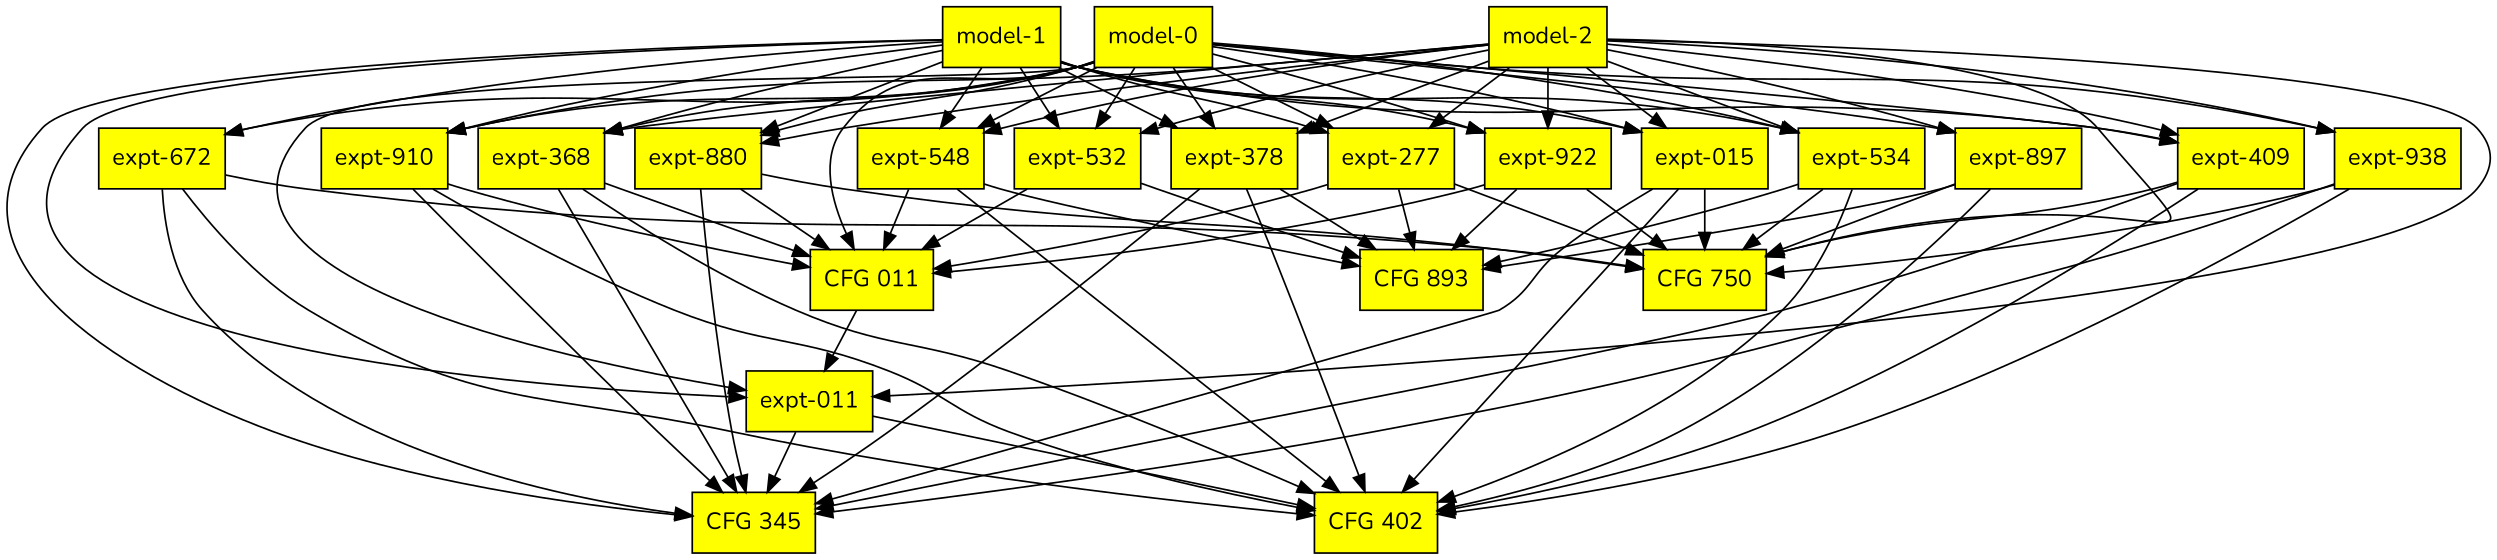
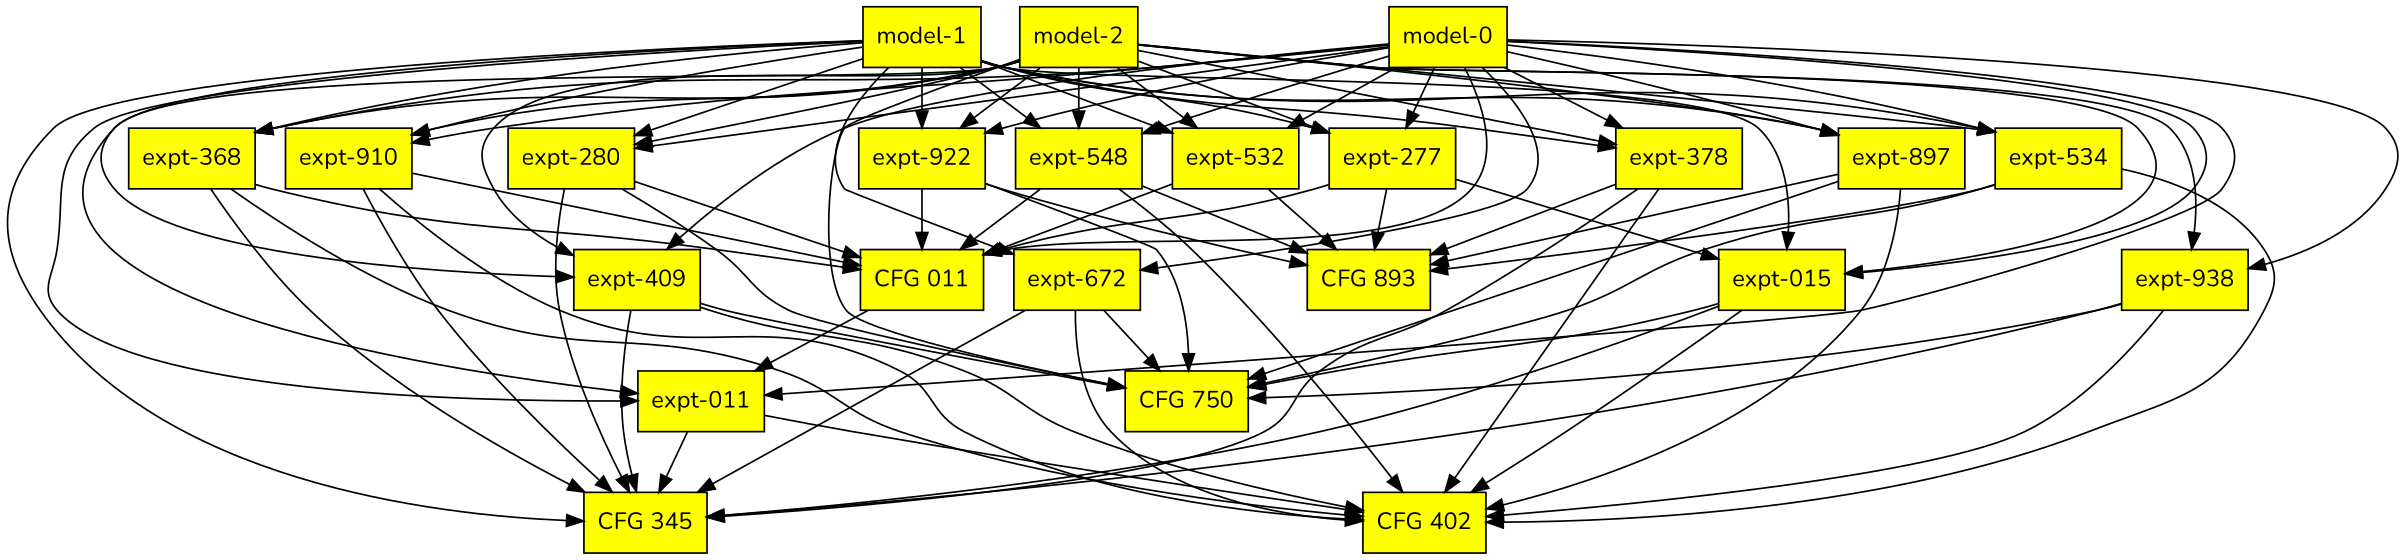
none -> (1401, 99)
(698, 158) -> (571, 158)
(1541, 217) -> (1573, 215)
